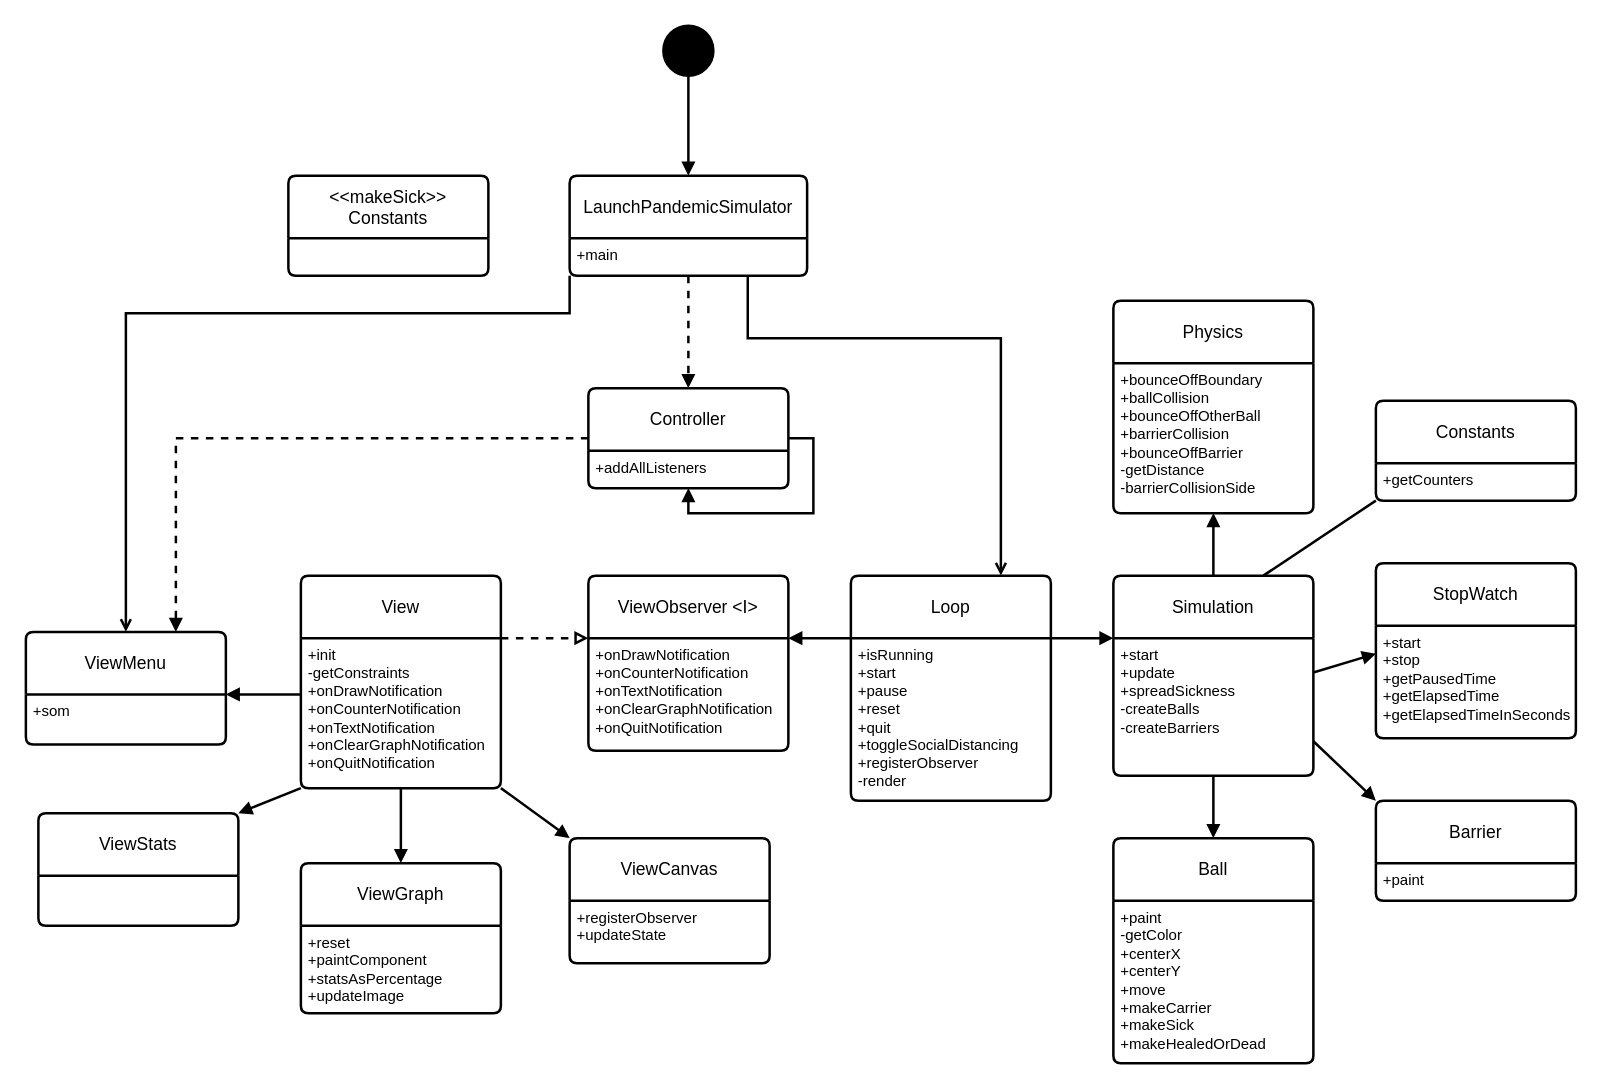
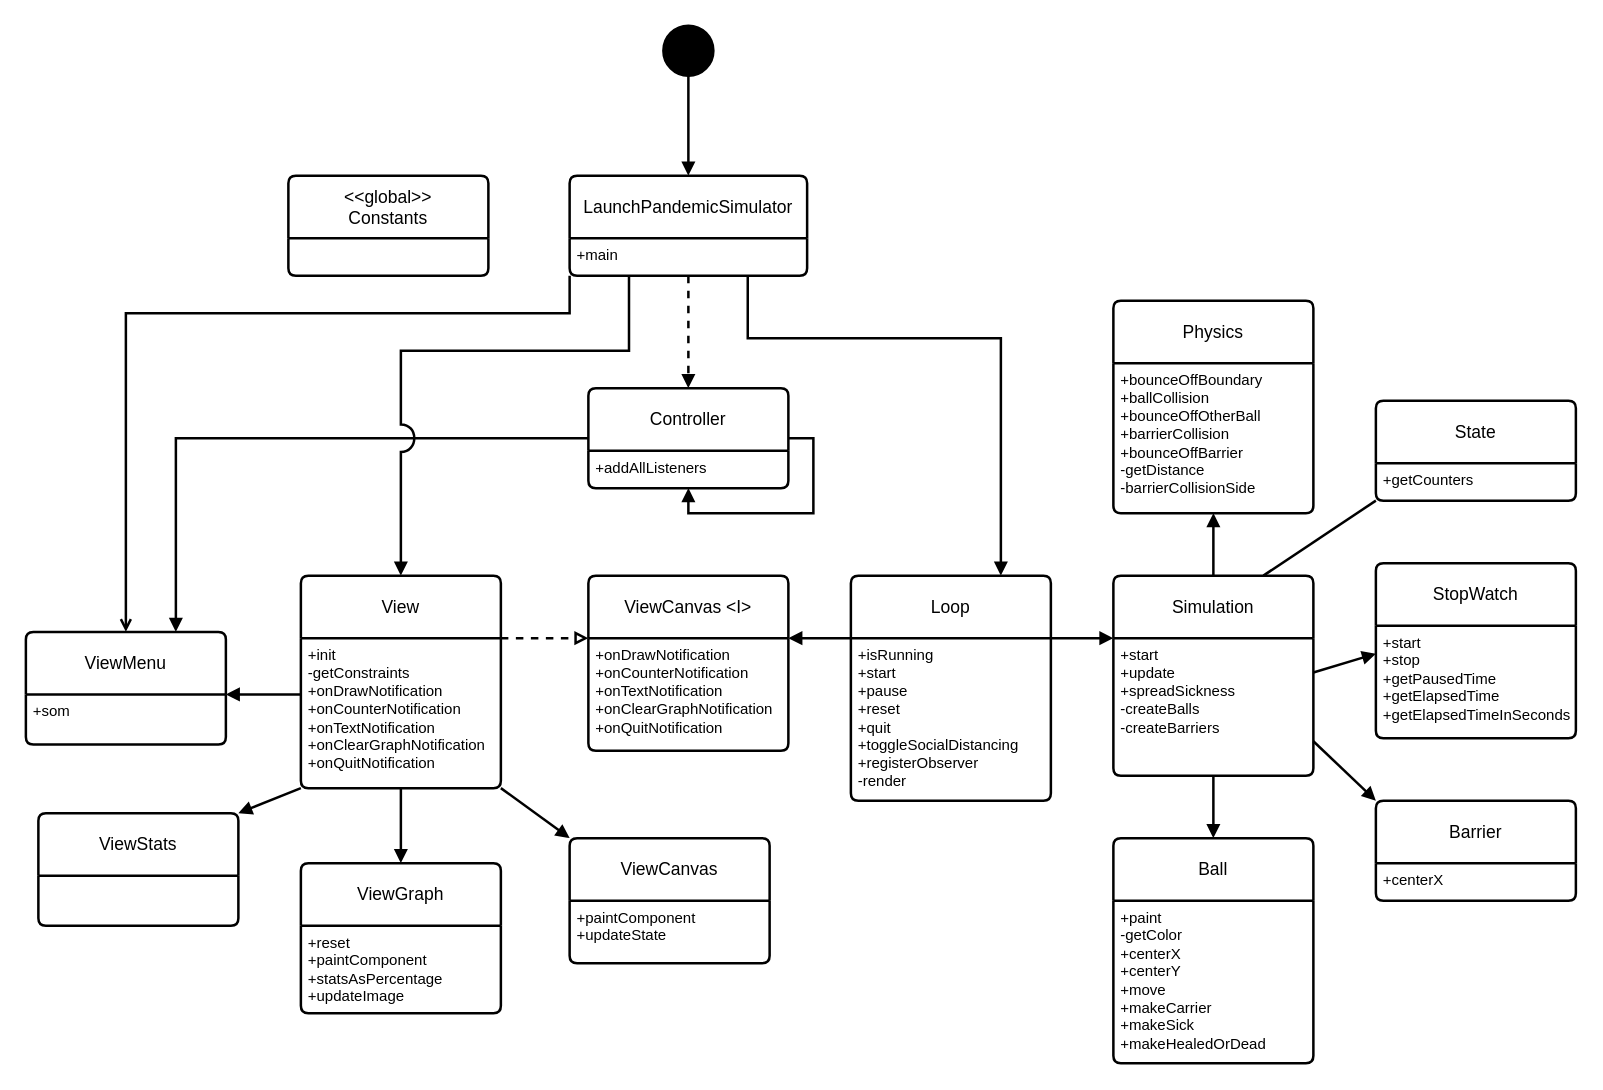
(388, 207) -> (388, 207)
none -> (440, 351)
(1476, 432) -> (1476, 432)
(293, 438) -> (293, 438)
(1001, 563) -> (1001, 561)
(688, 607) -> (688, 607)
(1406, 881) -> (1417, 881)
(646, 927) -> (638, 927)
